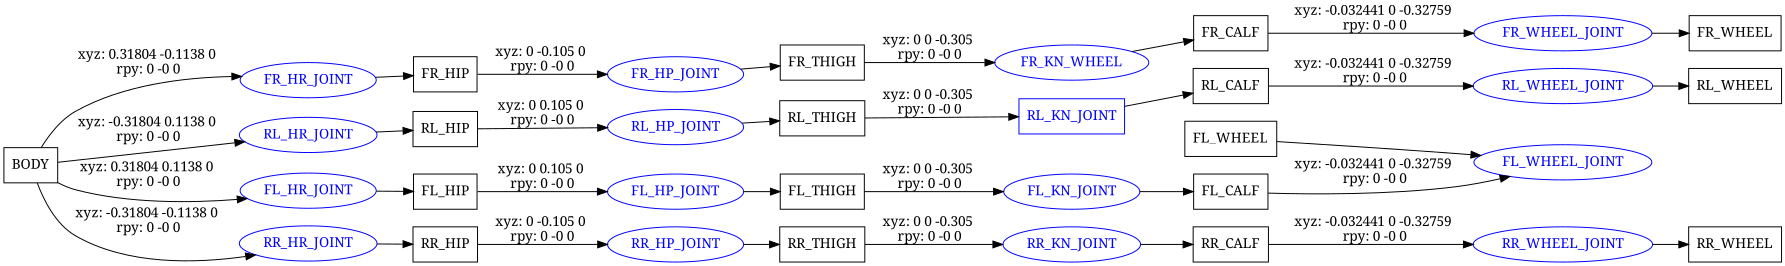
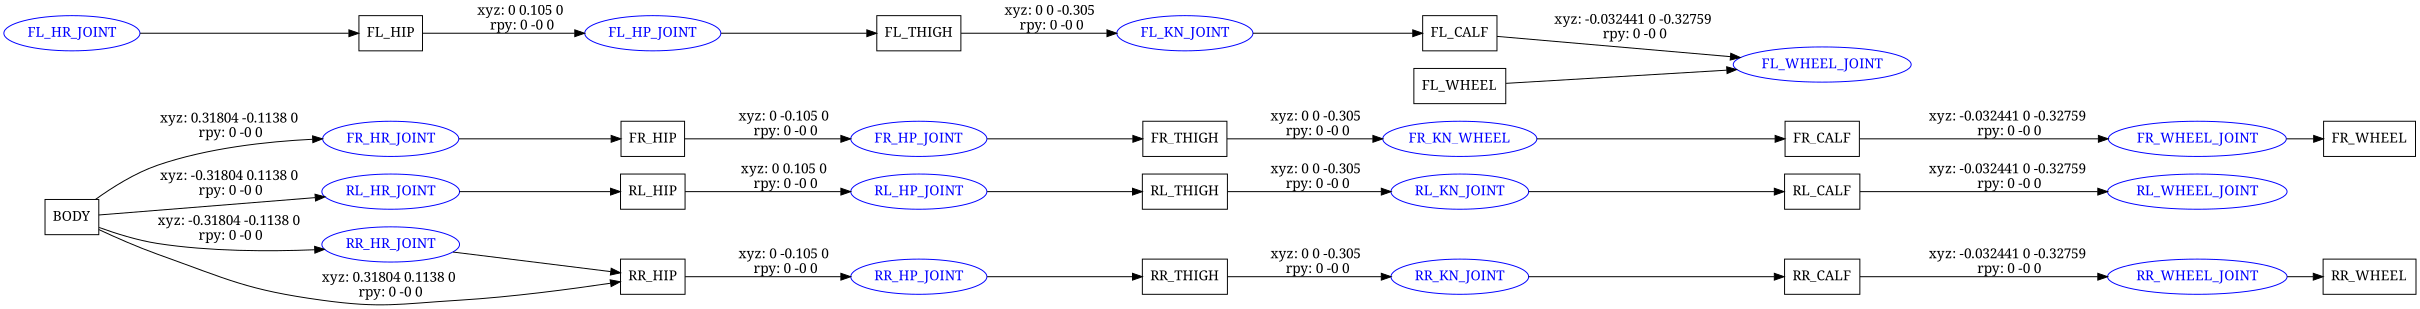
(1735, 86) -> none
(1072, 116) -> (1460, 192)
(146, 200) -> (349, 303)
